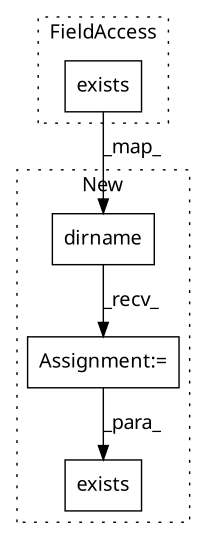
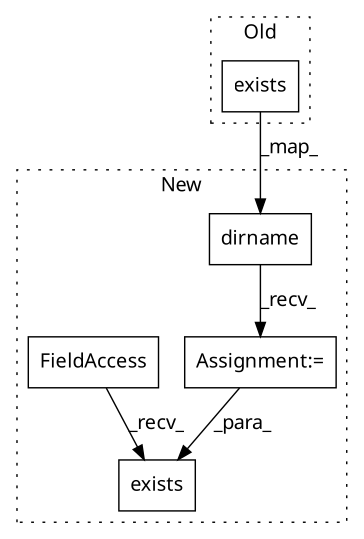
(103, 33) -> (260, 33)
none -> (93, 362)
